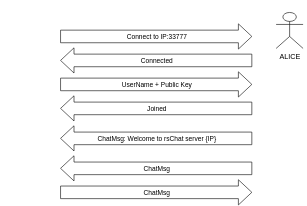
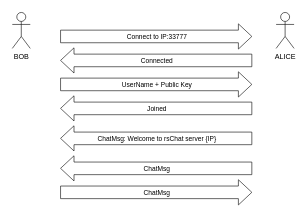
none -> (21, 30)
(290, 30) -> (285, 30)
